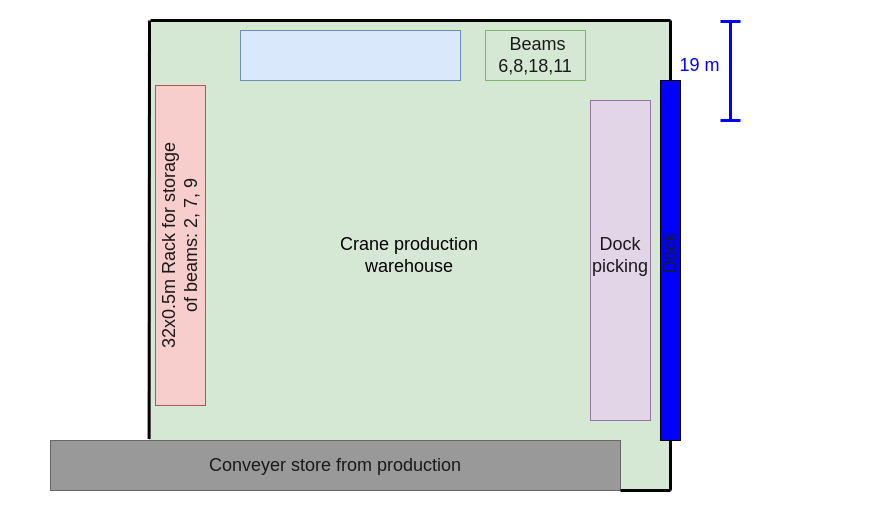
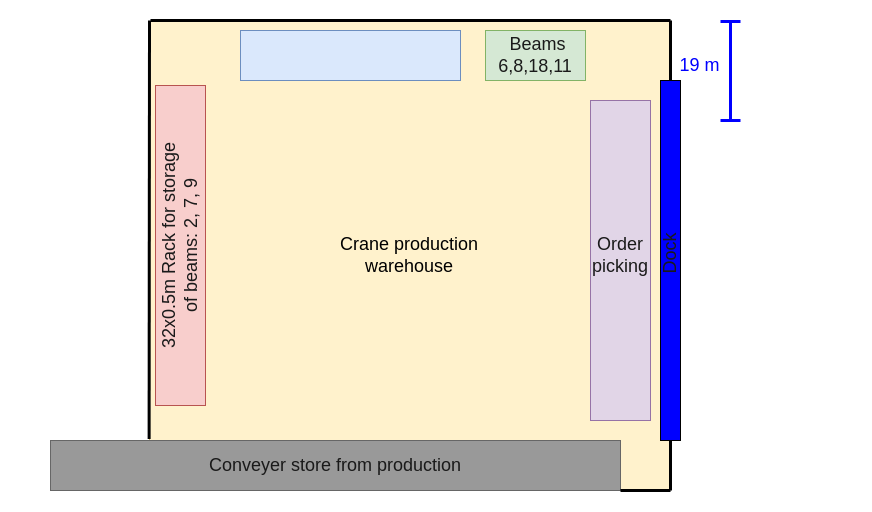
(410, 256) -> (410, 256)
(621, 256) -> (621, 256)
